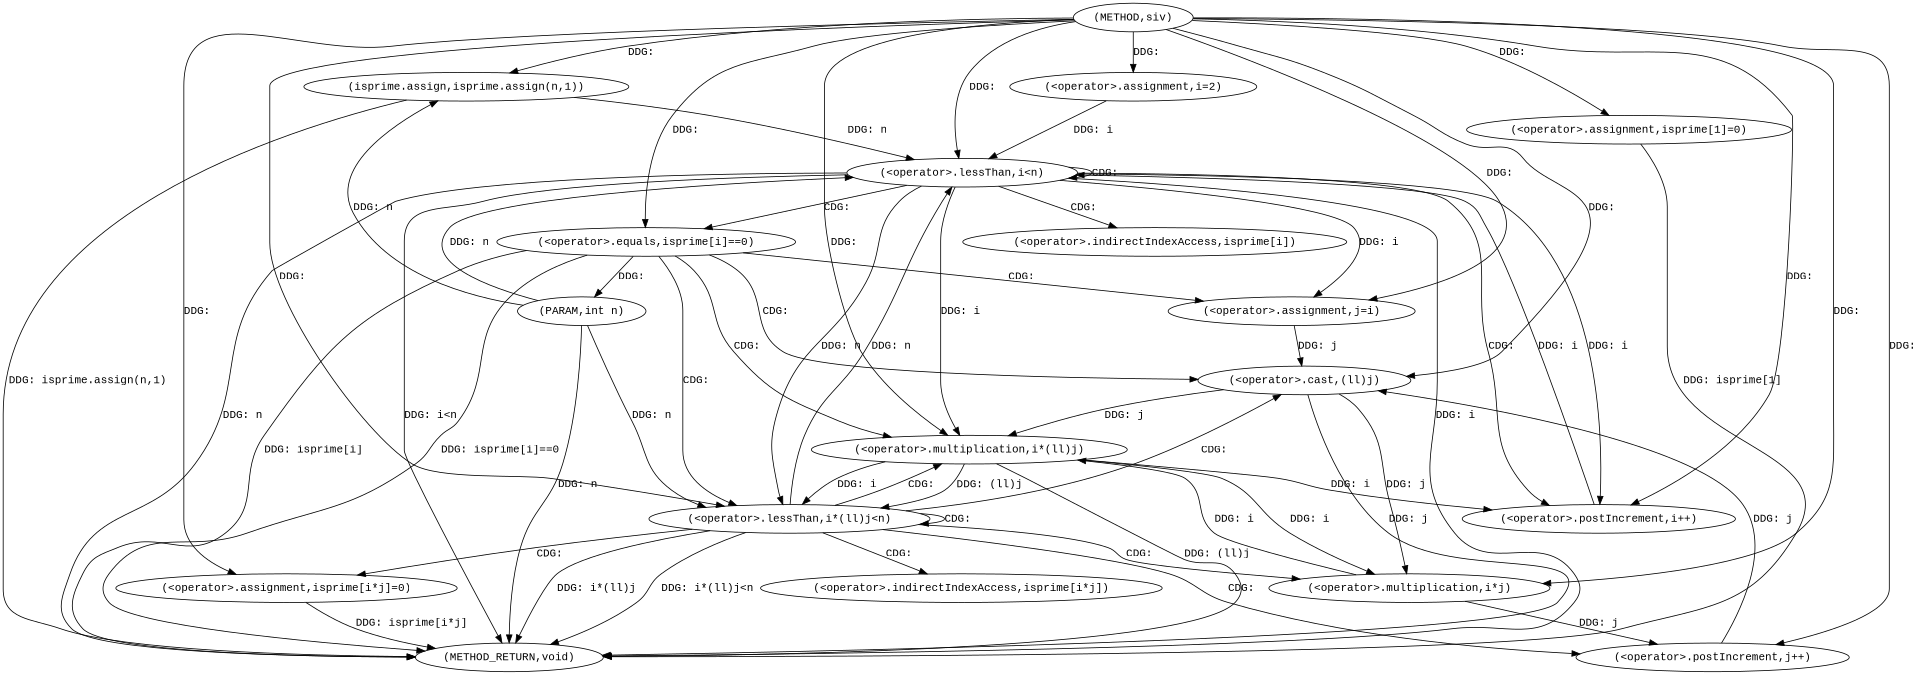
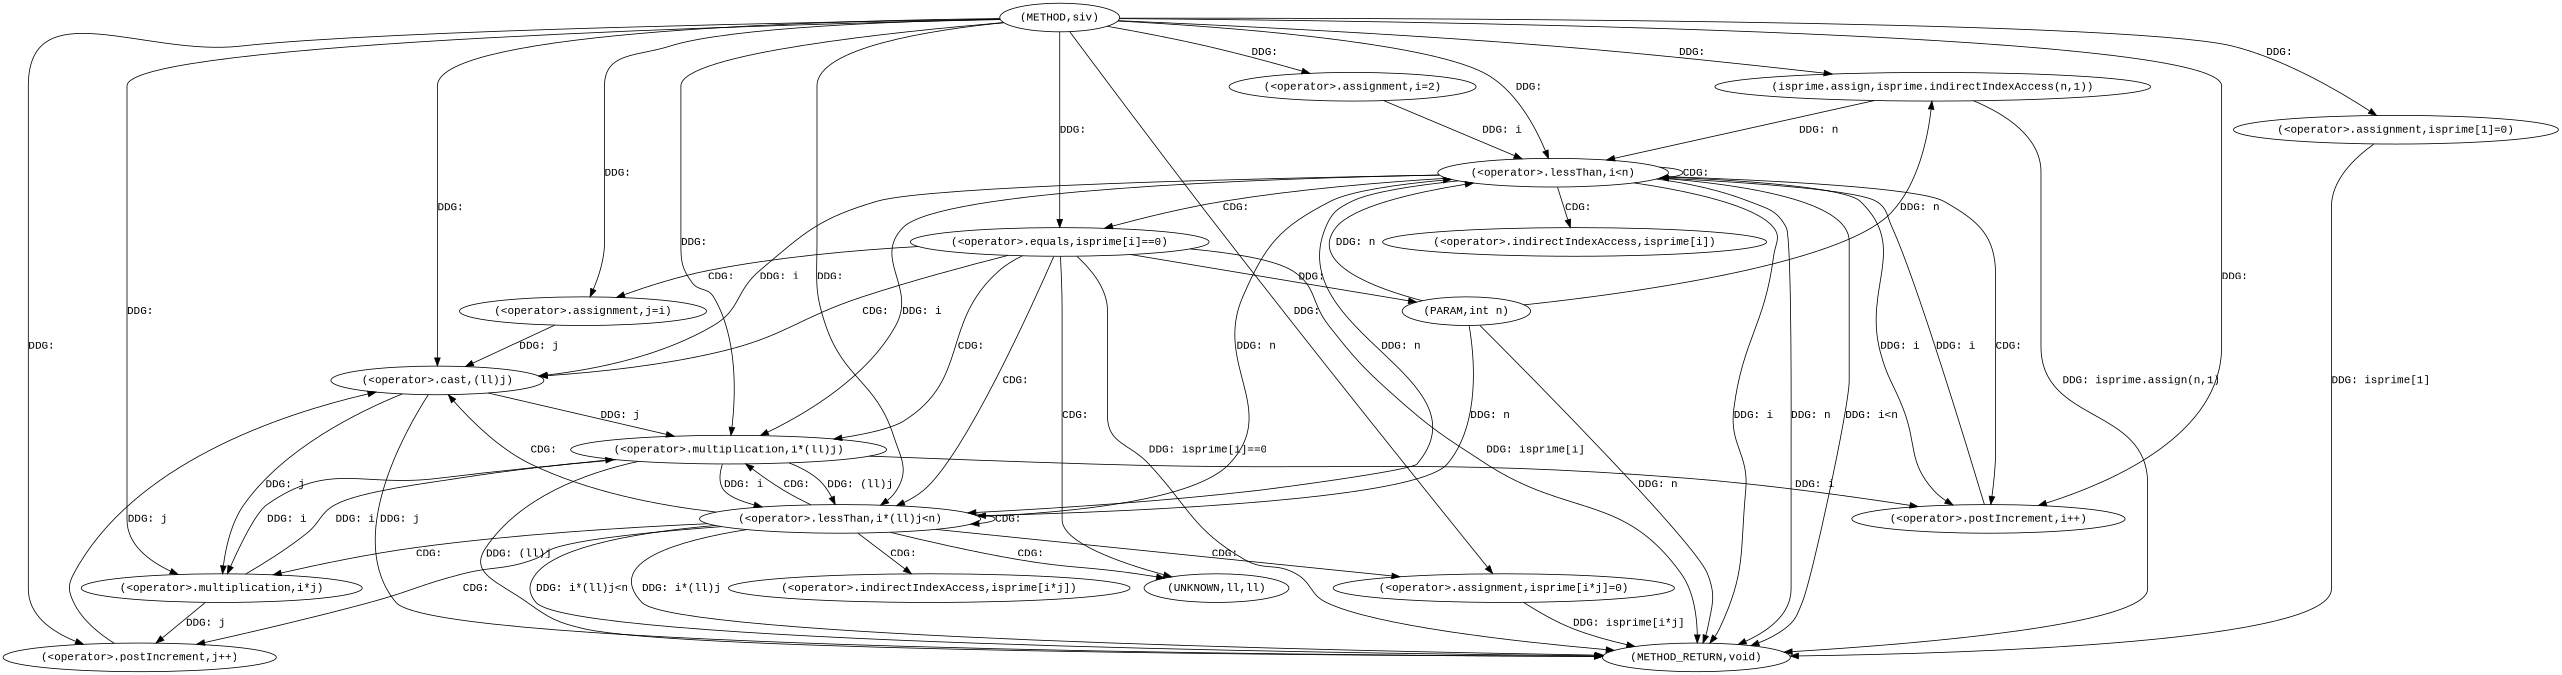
(466, 87) -> (1933, 87)
(1249, 200) -> (965, 191)
none -> (1217, 588)
